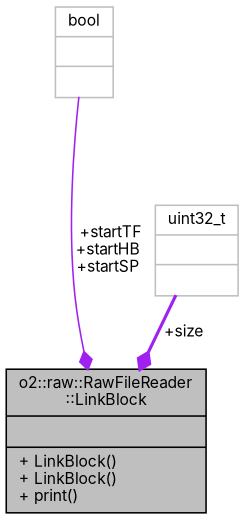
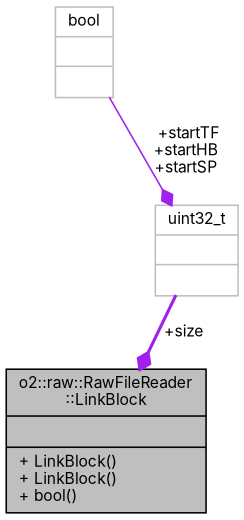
(72, 224) -> (136, 143)
(49, 496) -> (48, 496)
